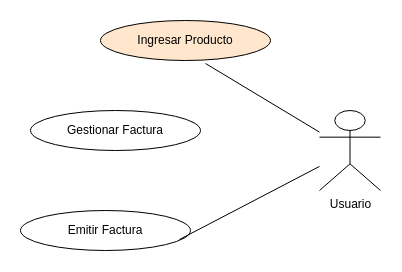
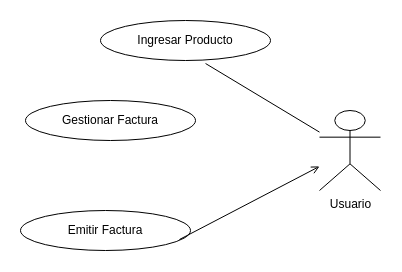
(186, 41) -> (186, 41)
(116, 131) -> (111, 121)
(315, 169) -> (315, 169)
